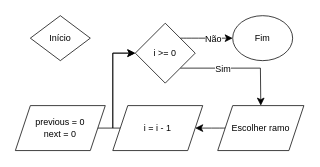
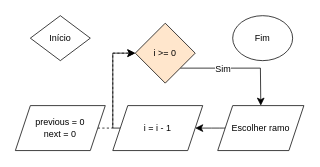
(216, 38) -> none
(165, 53) -> (165, 53)
(104, 128) -> (104, 128)
